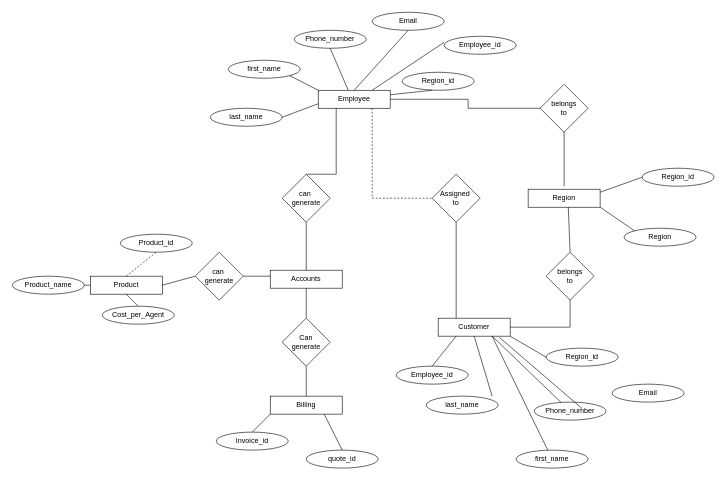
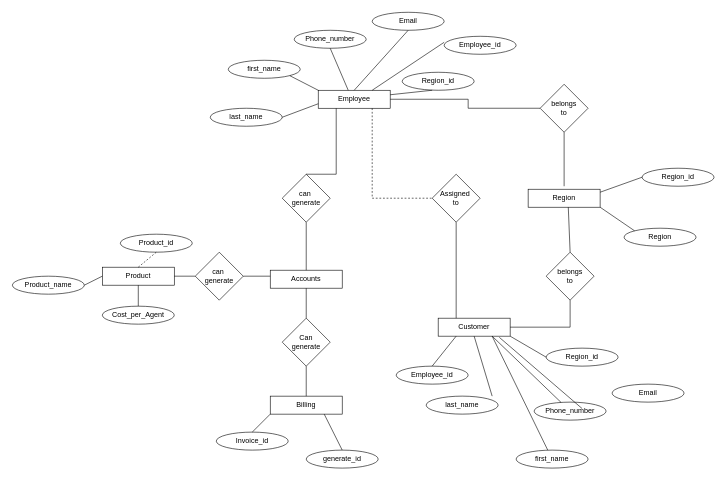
(126, 285) -> (138, 276)
(342, 459) -> (342, 459)
